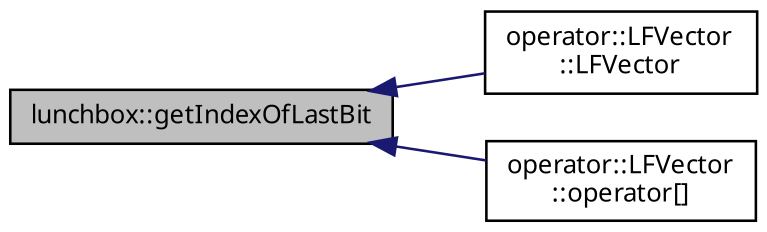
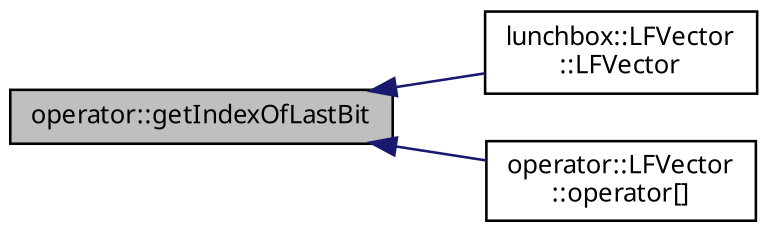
(621, 53) -> (621, 53)
(201, 117) -> (201, 117)
